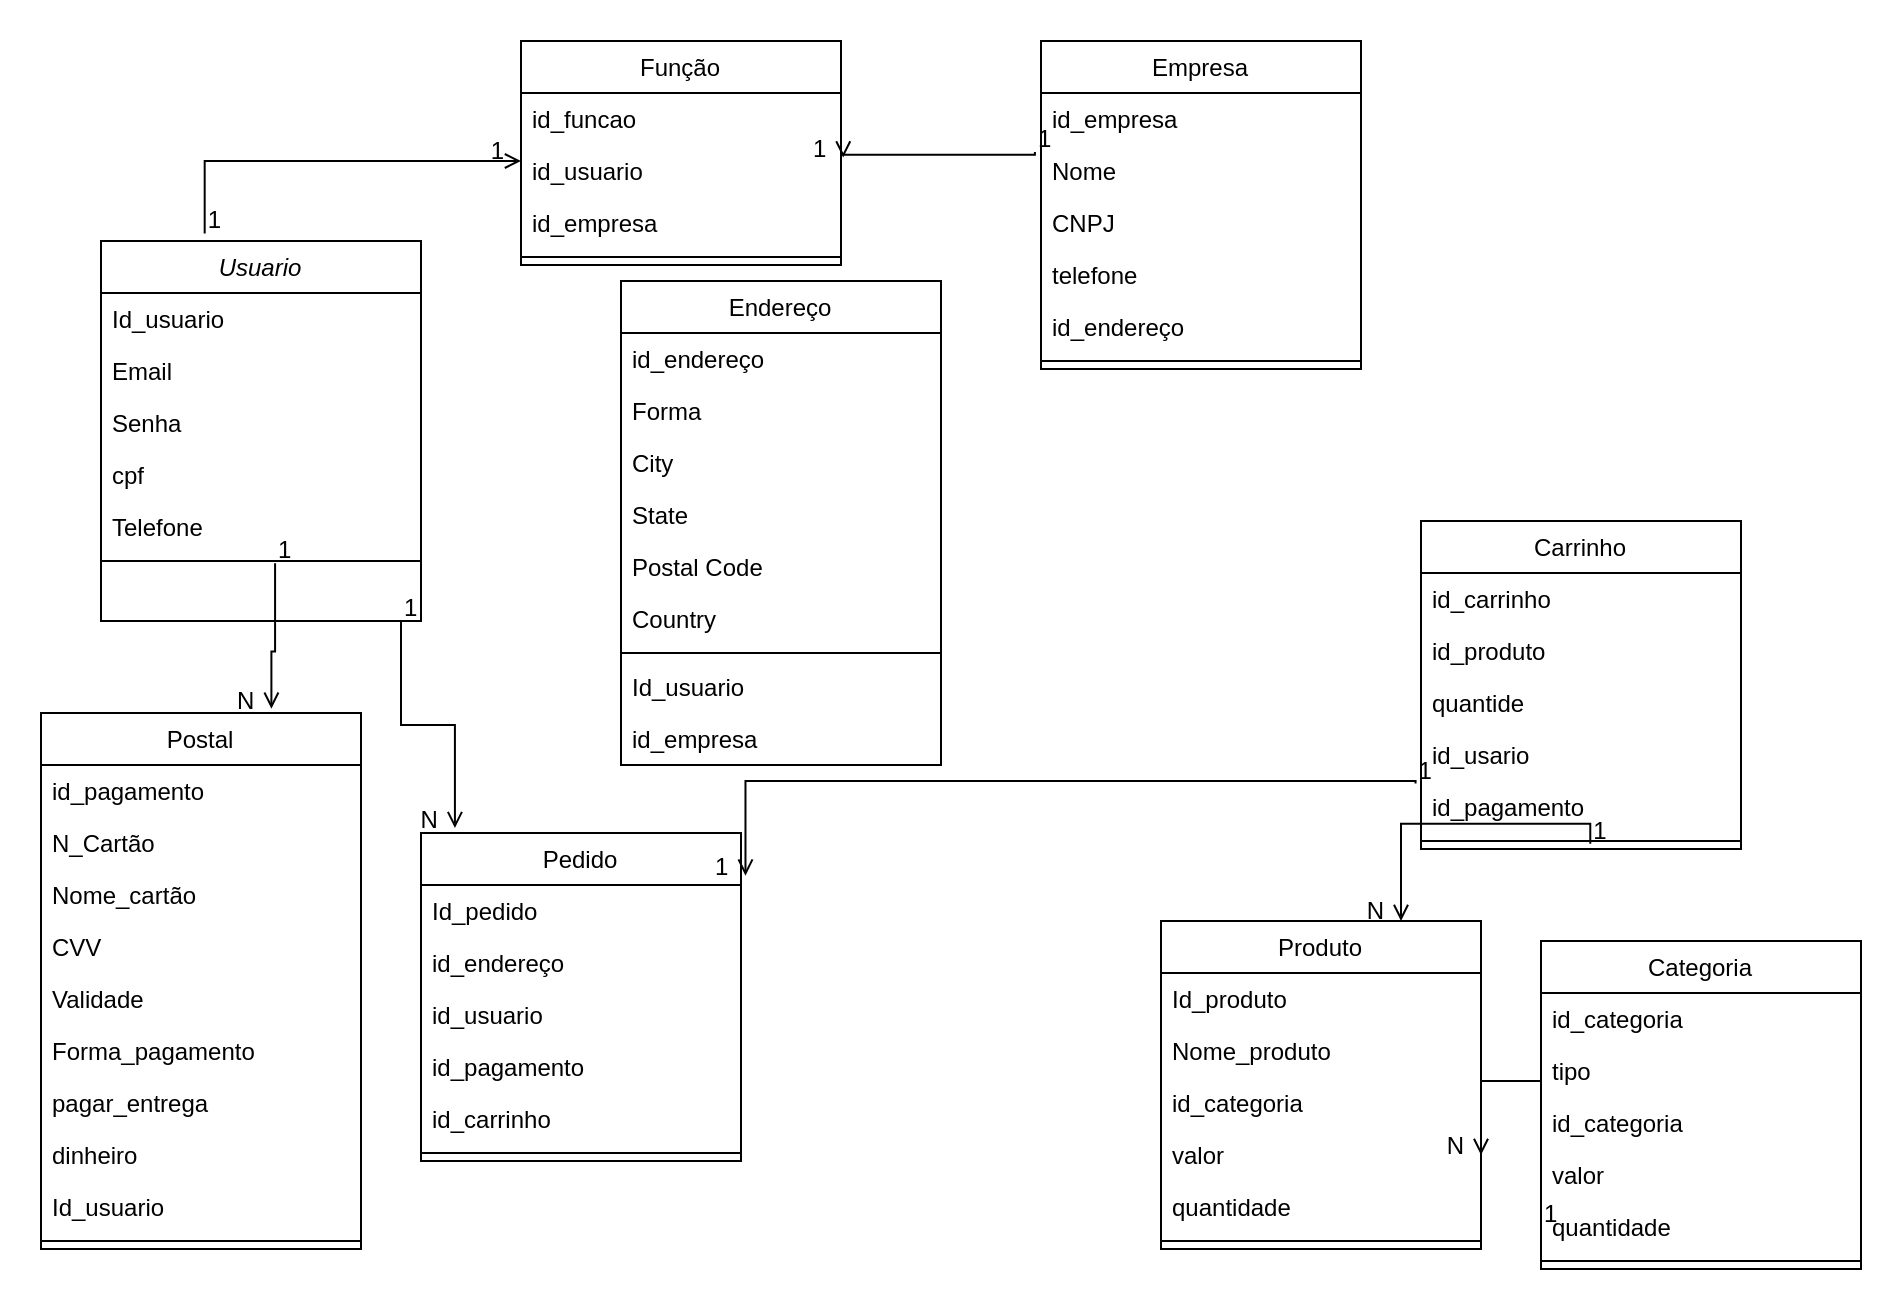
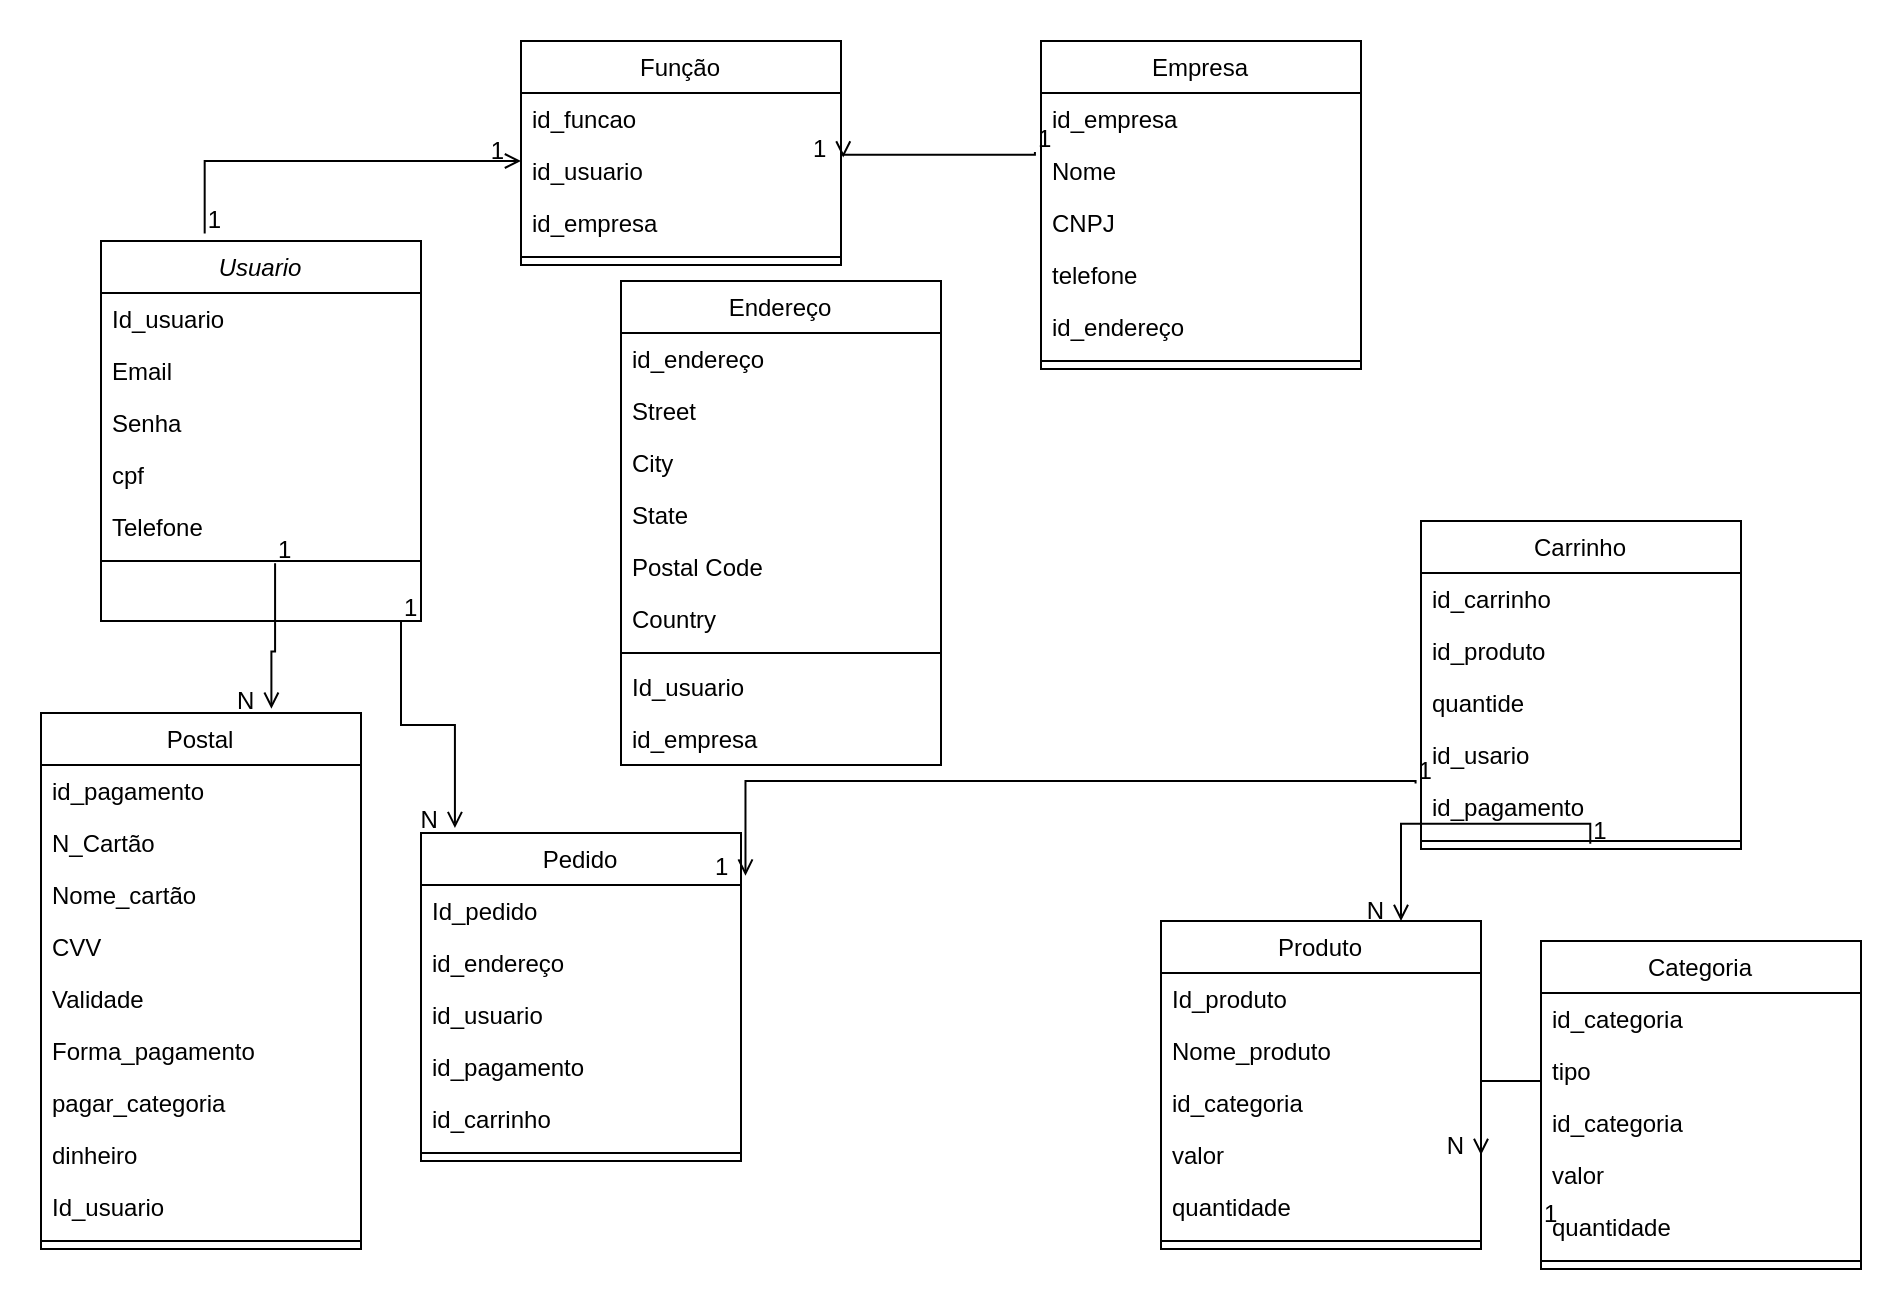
(666, 412) -> (672, 412)
(139, 1104) -> (150, 1104)
